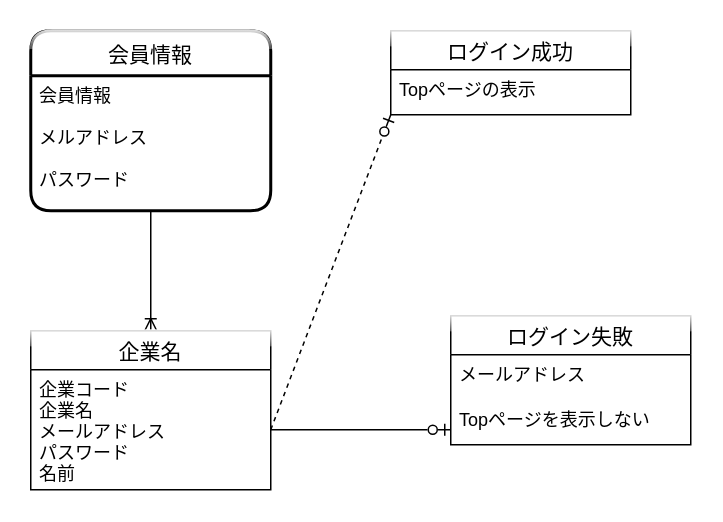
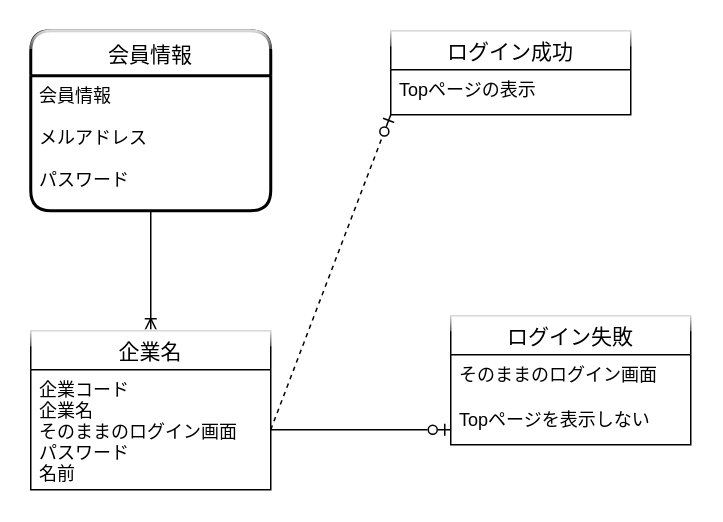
(522, 375) -> (558, 375)
(84, 390) -> (84, 390)
